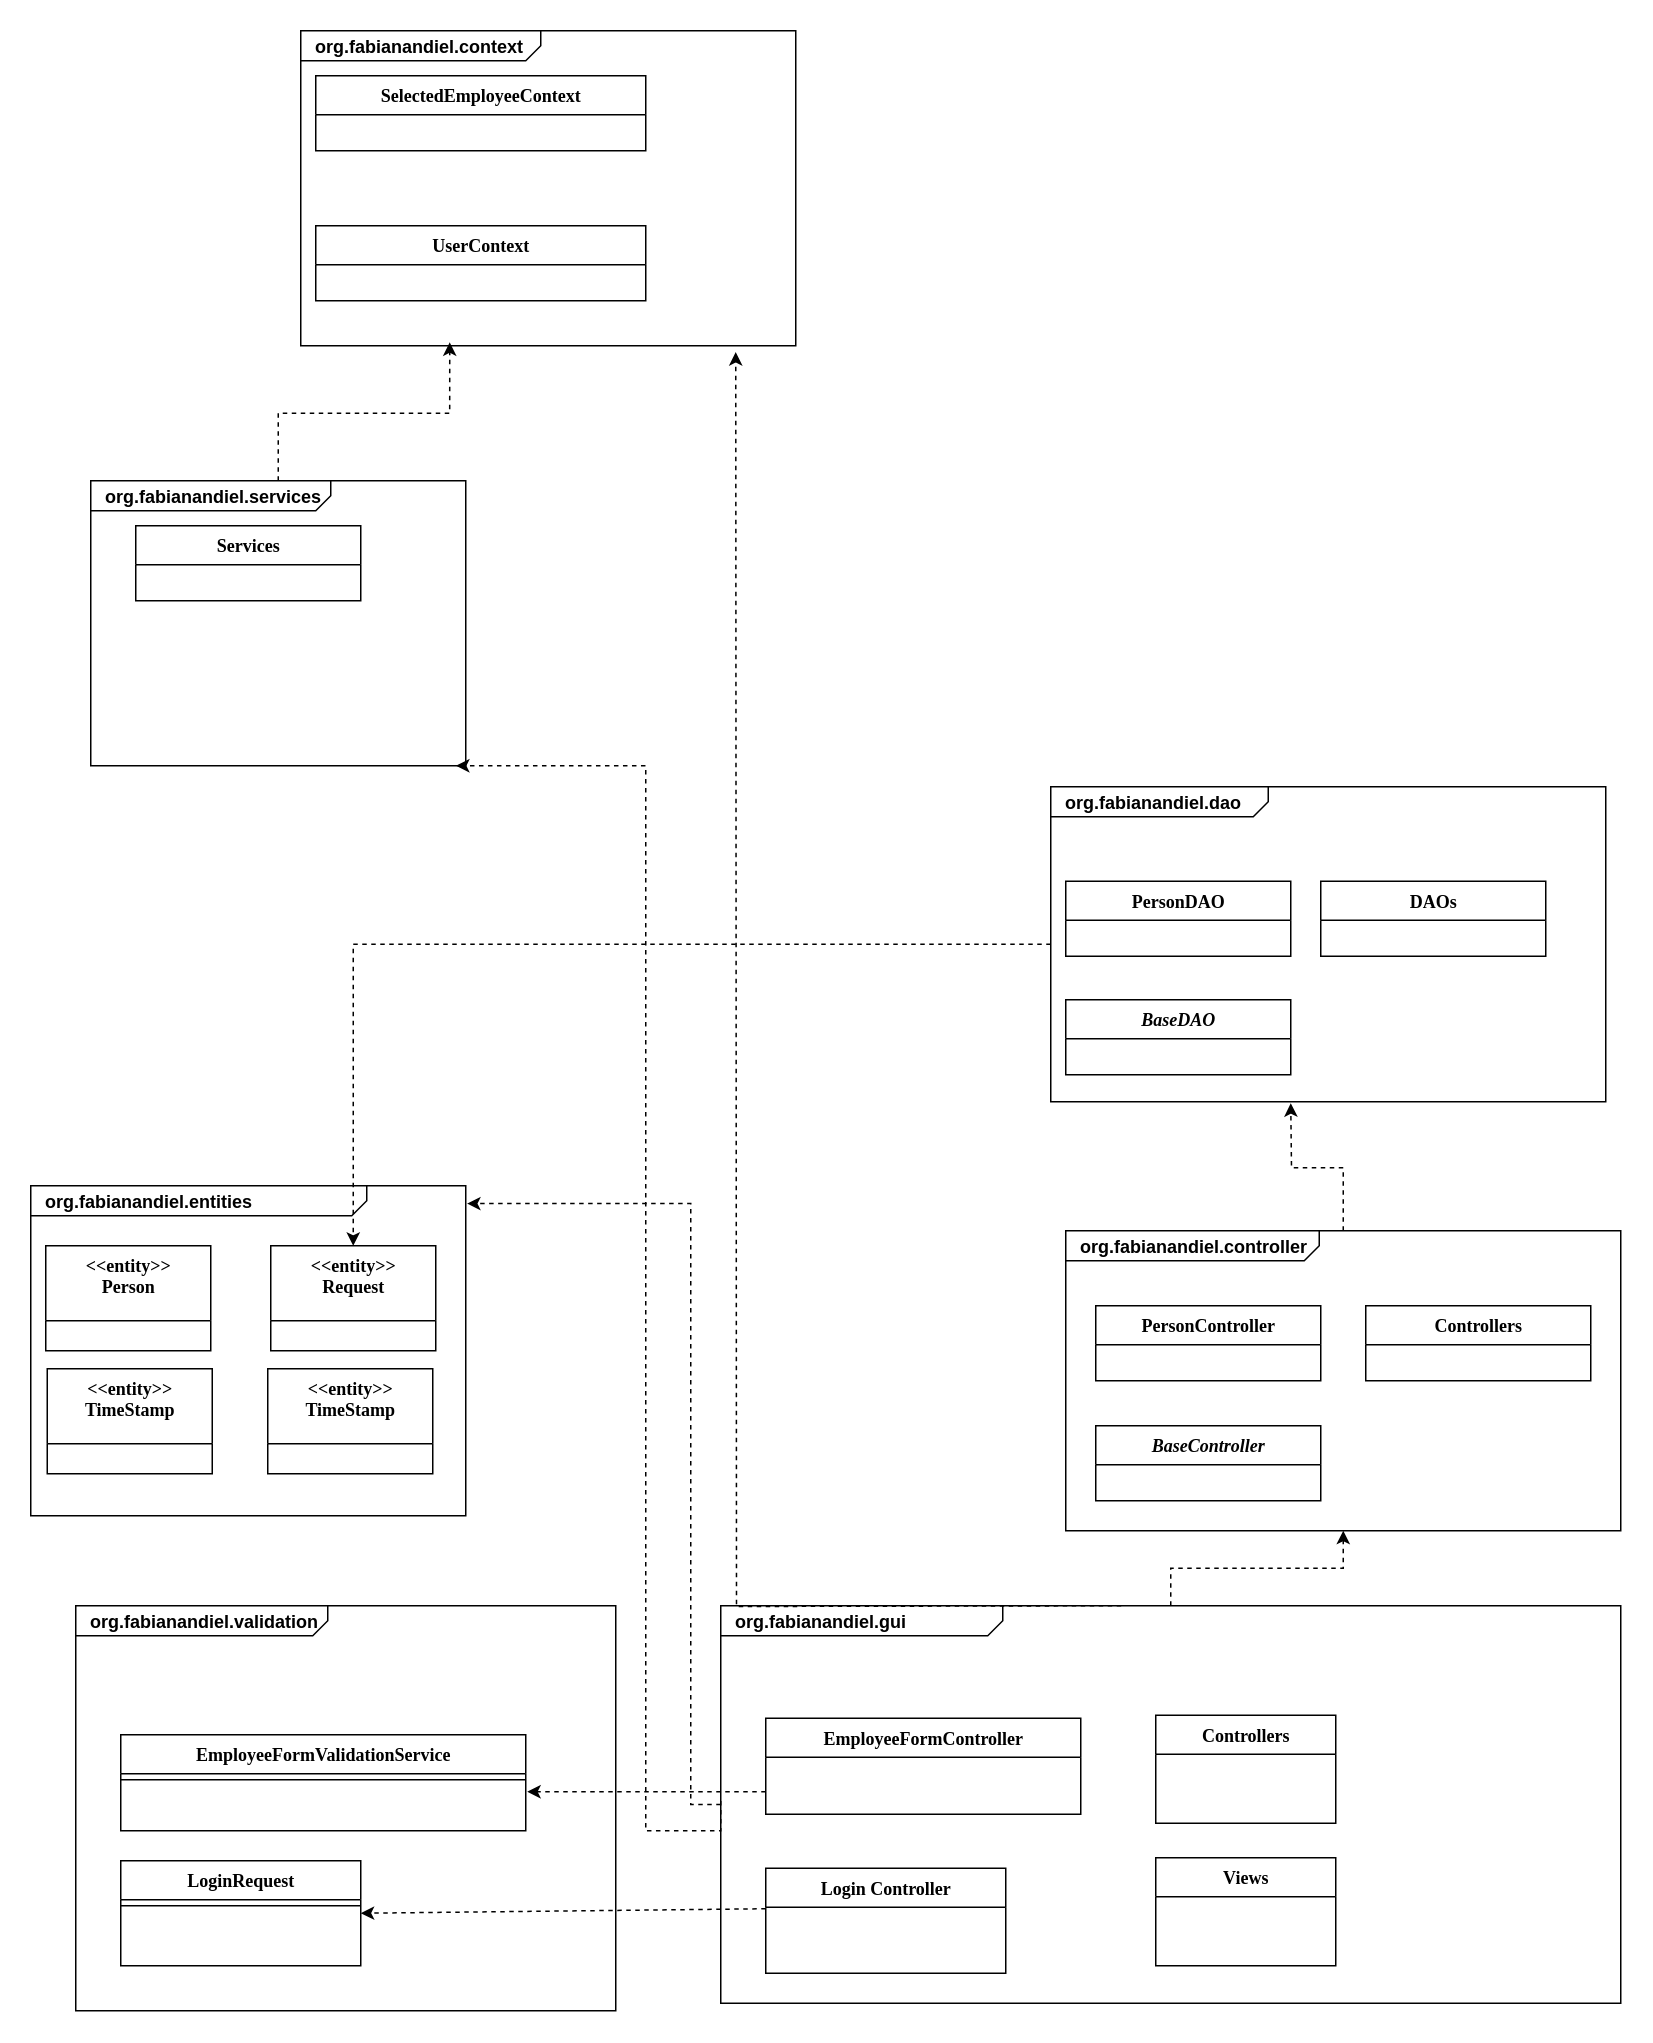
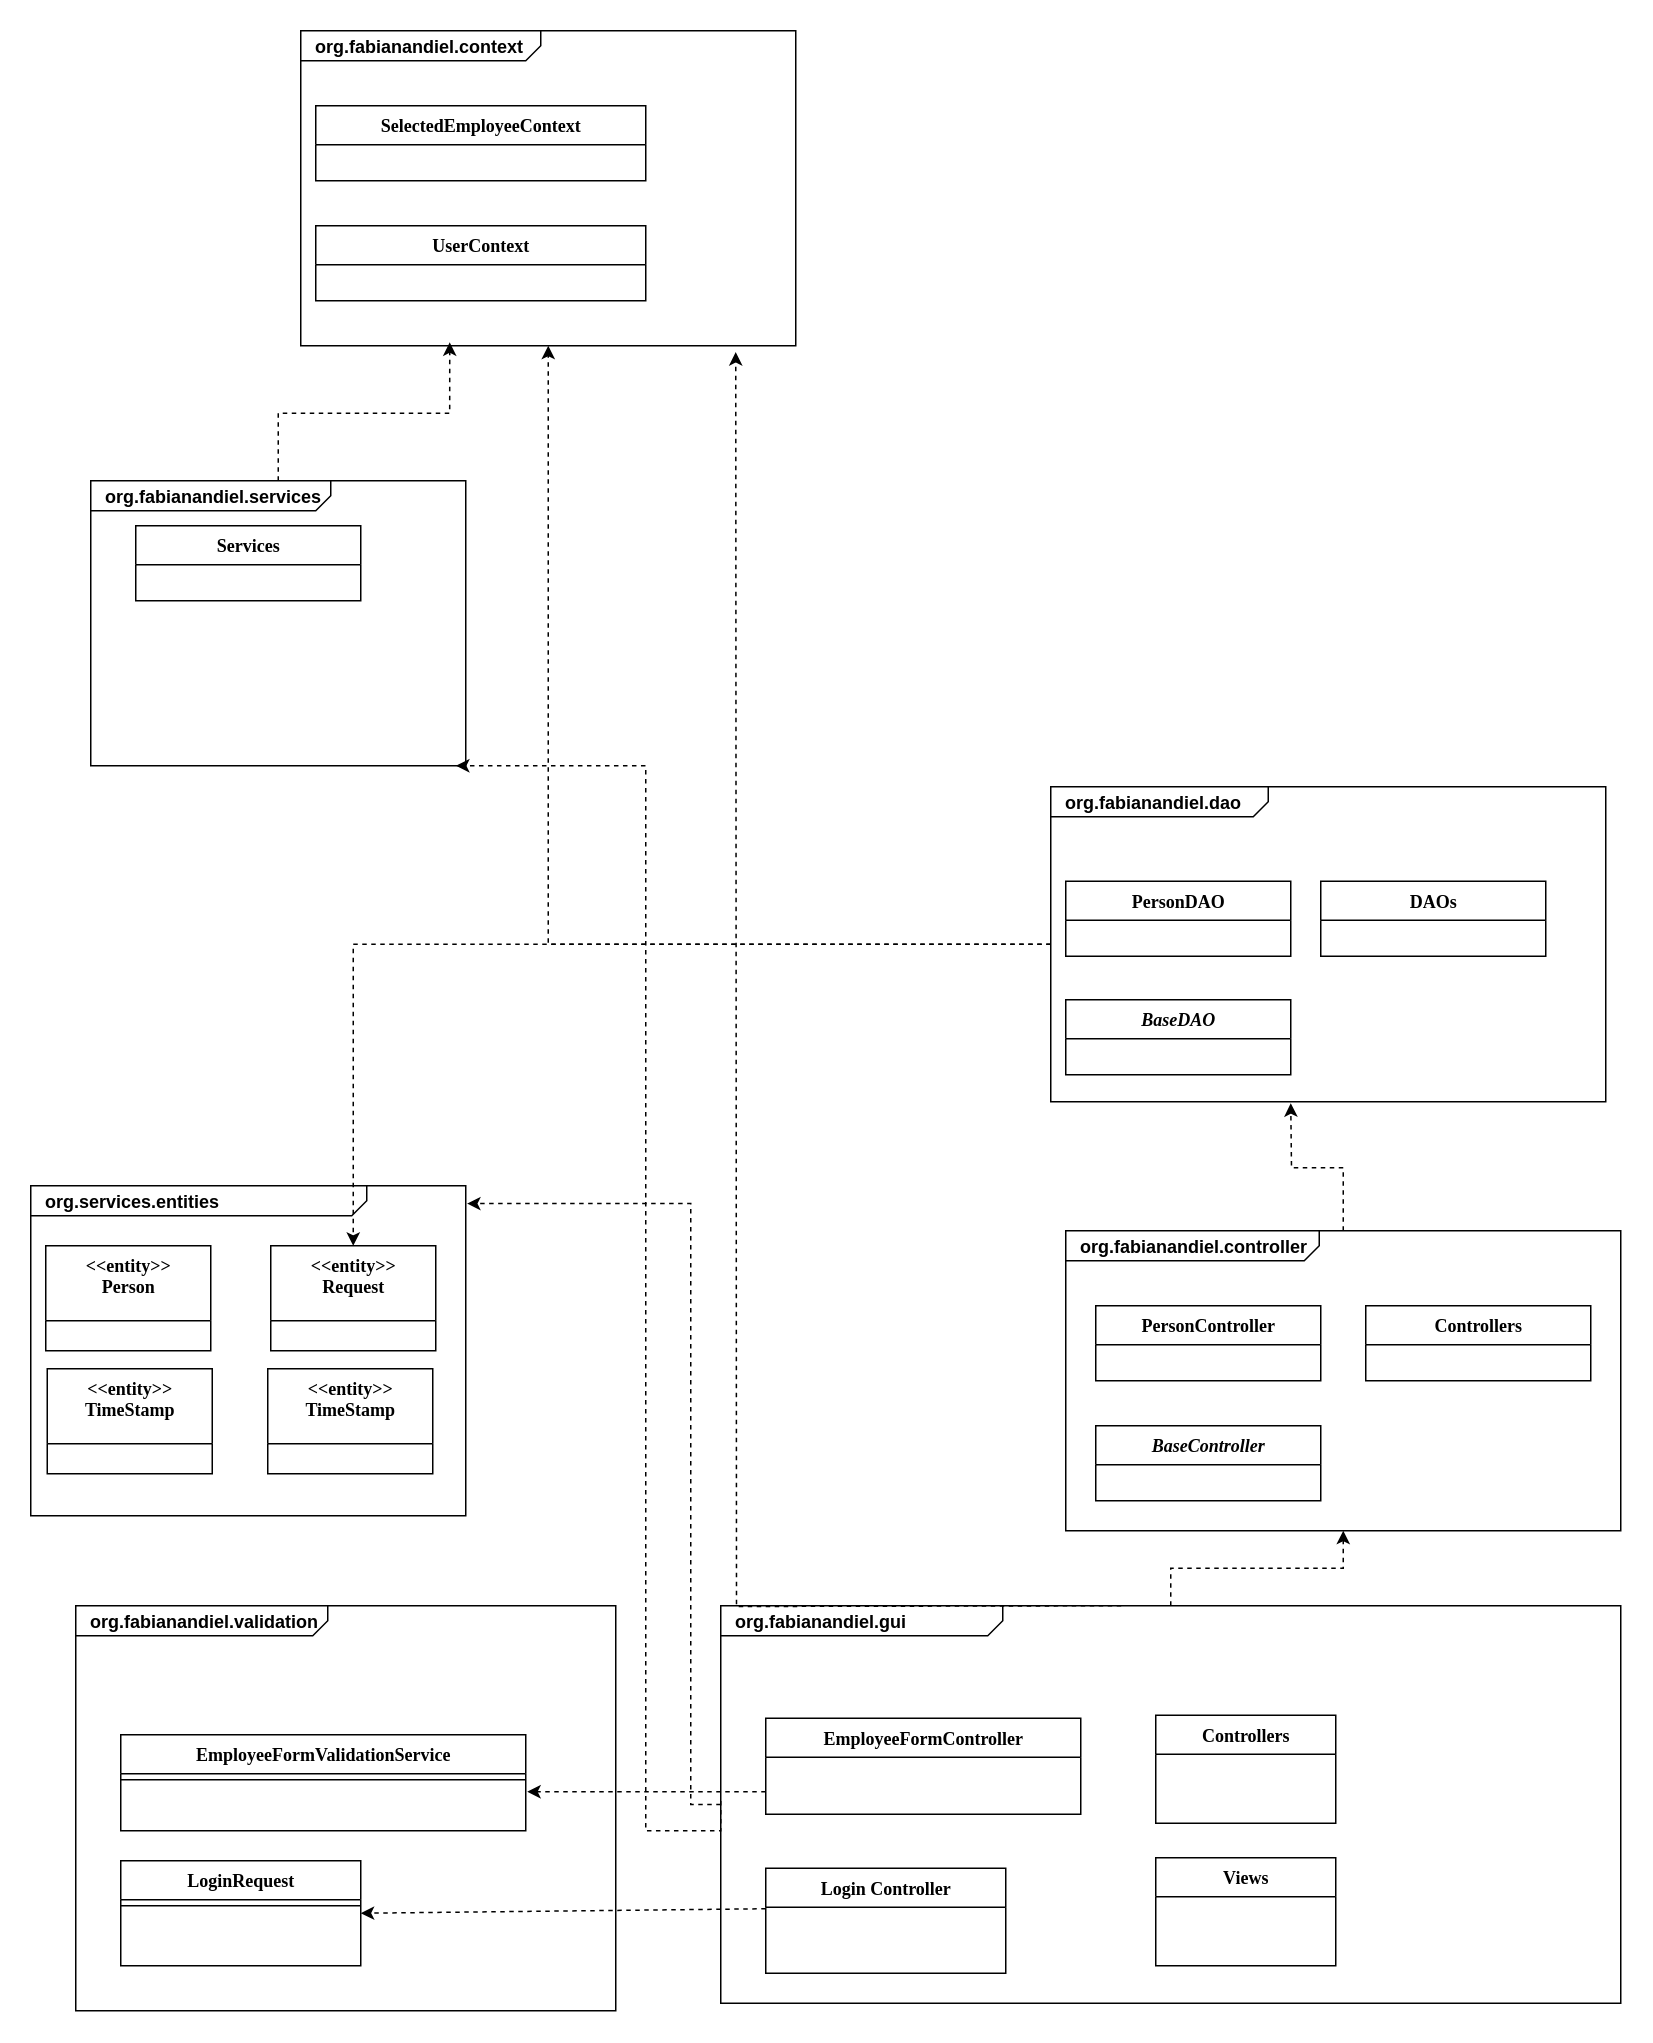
(481, 113) -> (481, 143)
none -> (548, 649)
(140, 1197) -> (125, 1197)
